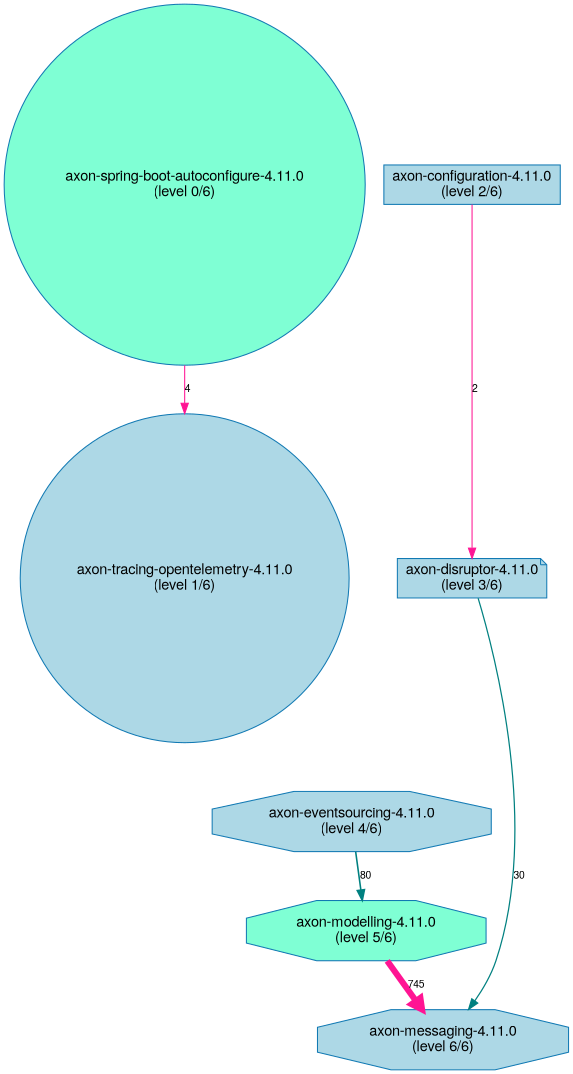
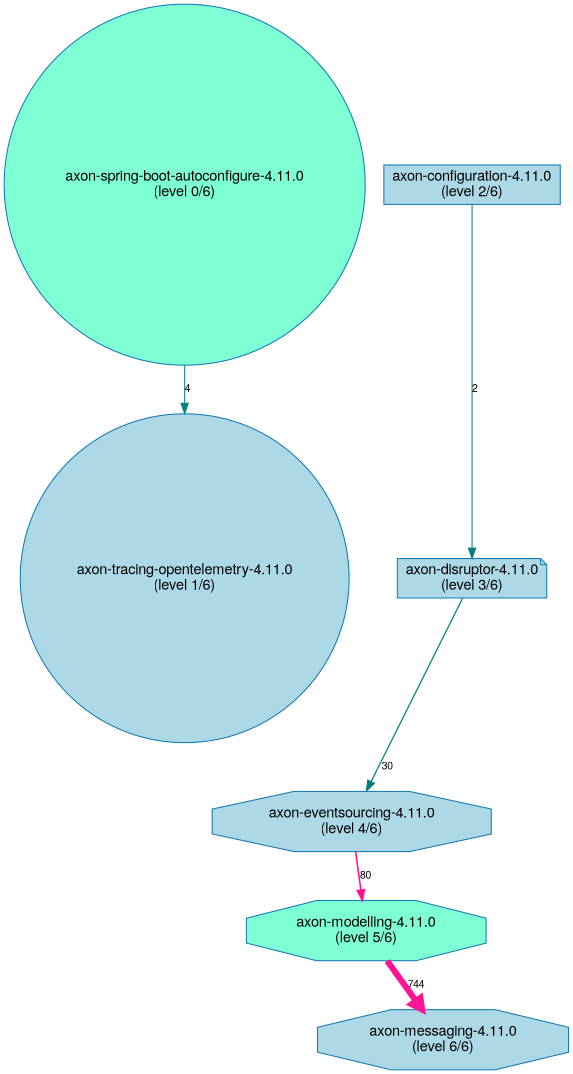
(472, 376) -> (472, 376)
(185, 384) -> (185, 384)
(514, 801) -> (417, 690)
(358, 871) -> (358, 871)
(416, 985) -> (416, 985)
